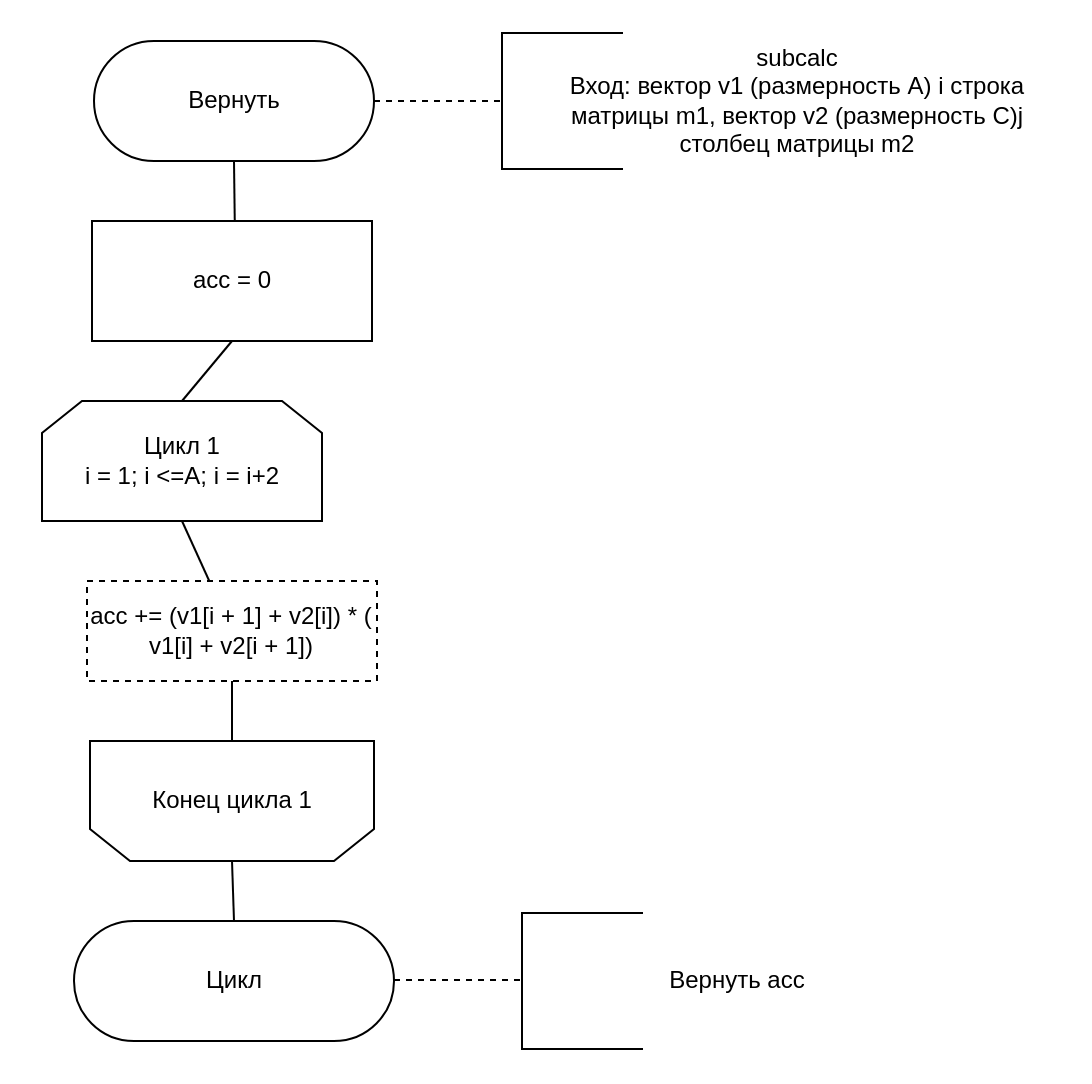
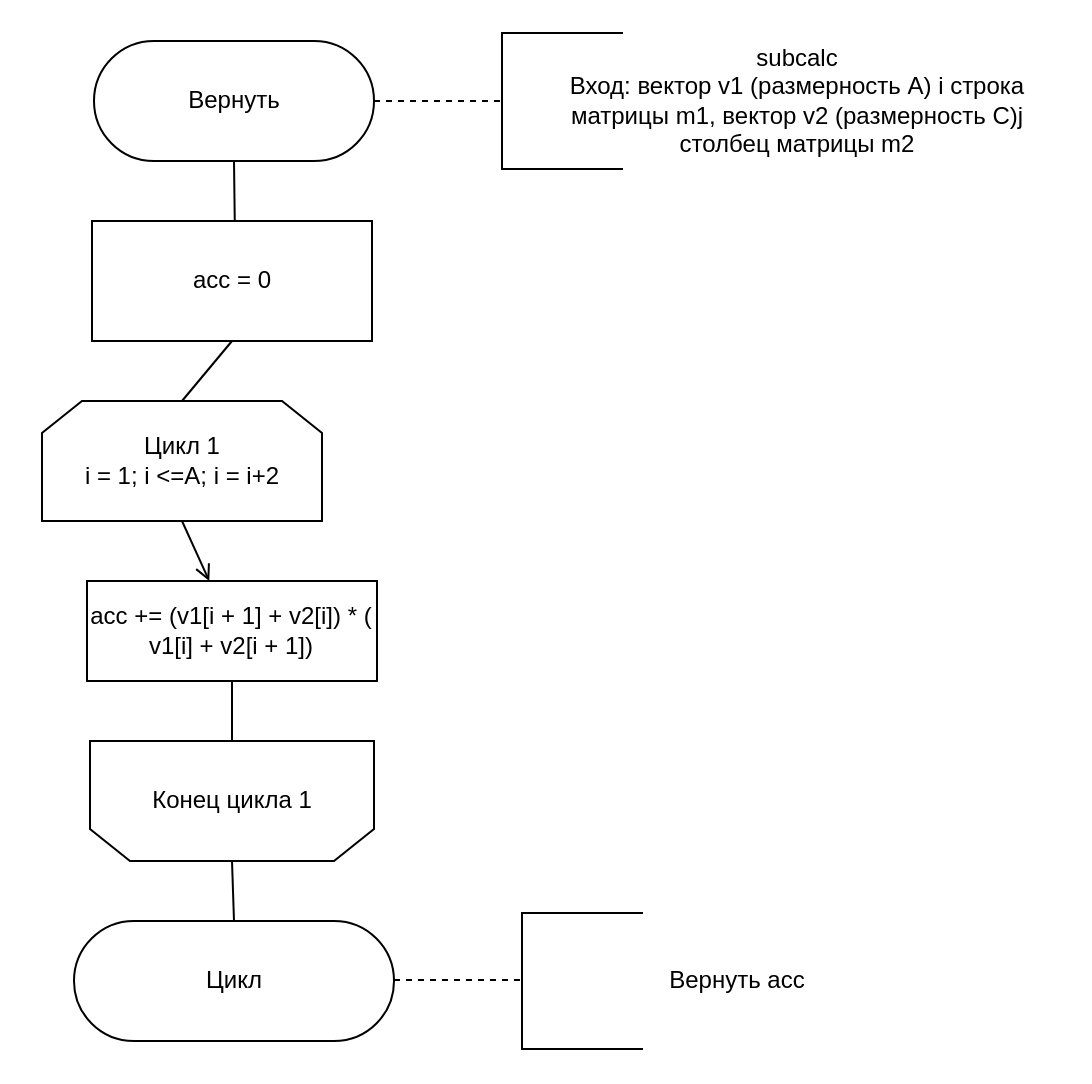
(207, 575) -> (206, 574)
(232, 631) -> (232, 631)
